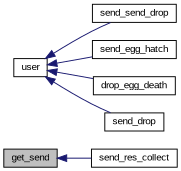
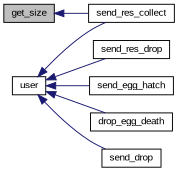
(134, 13) -> (131, 50)
none -> (73, 43)
(30, 158) -> (29, 13)
